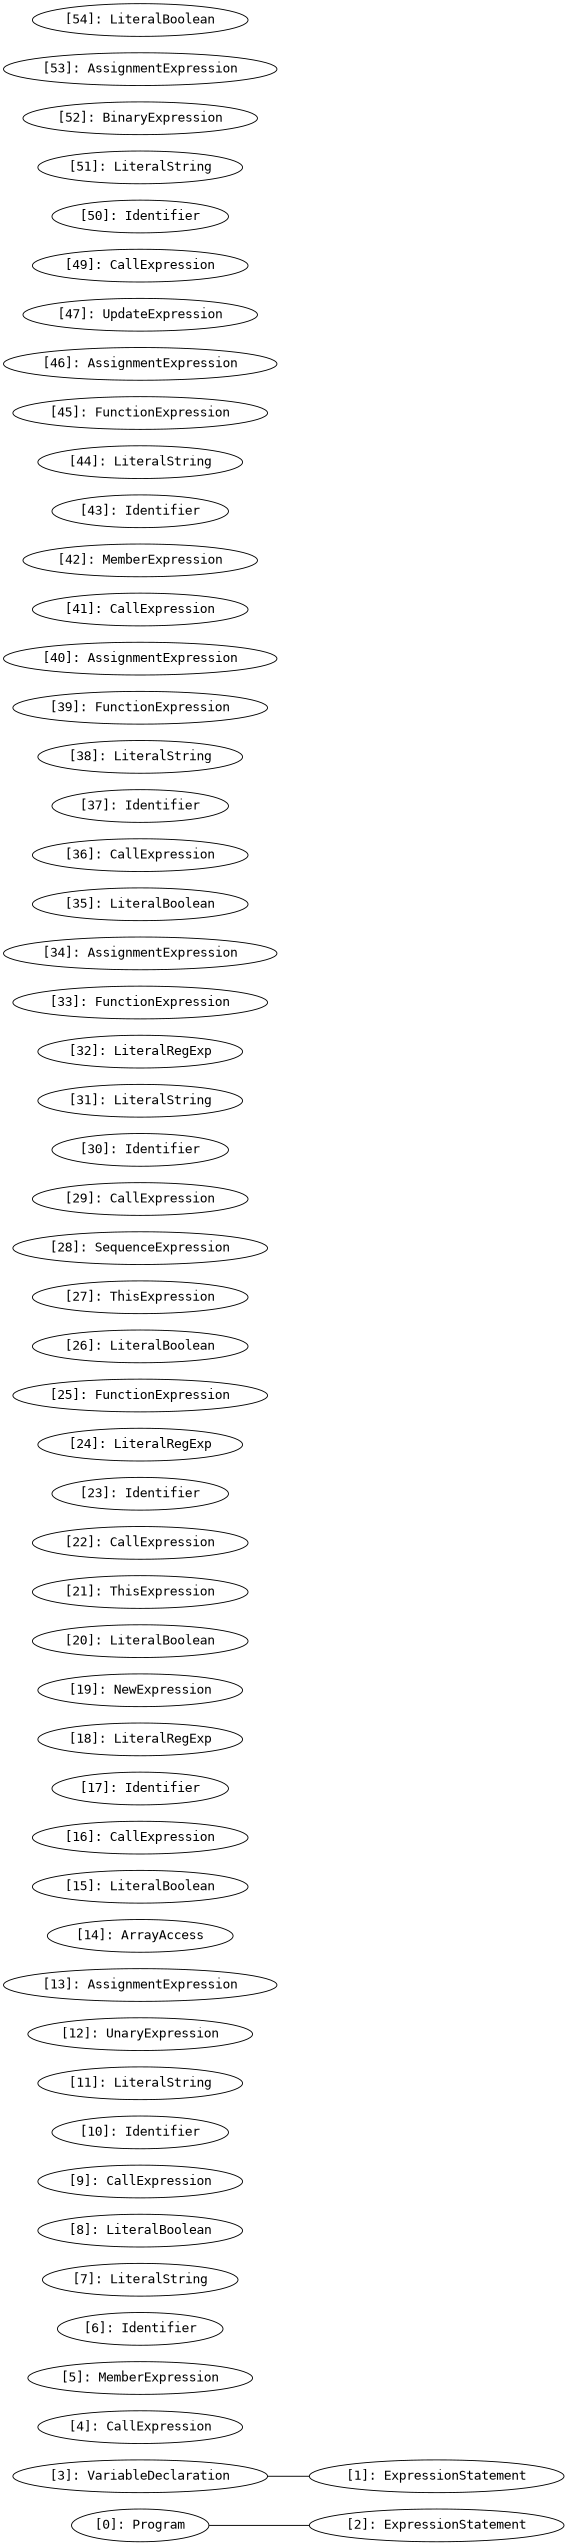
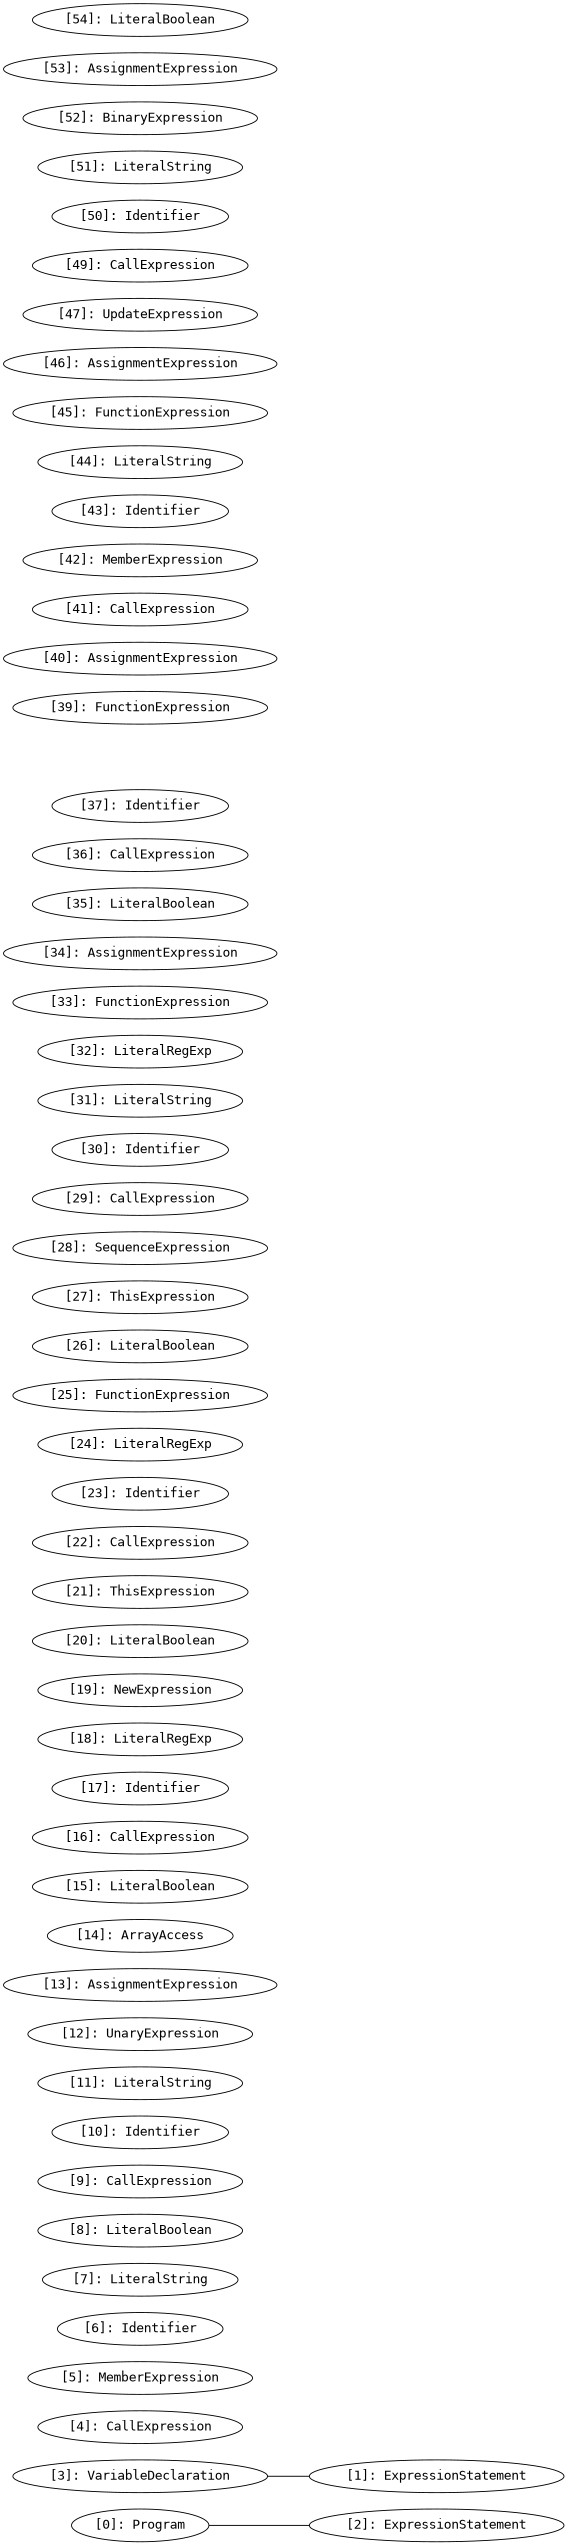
(140, 757) -> none
